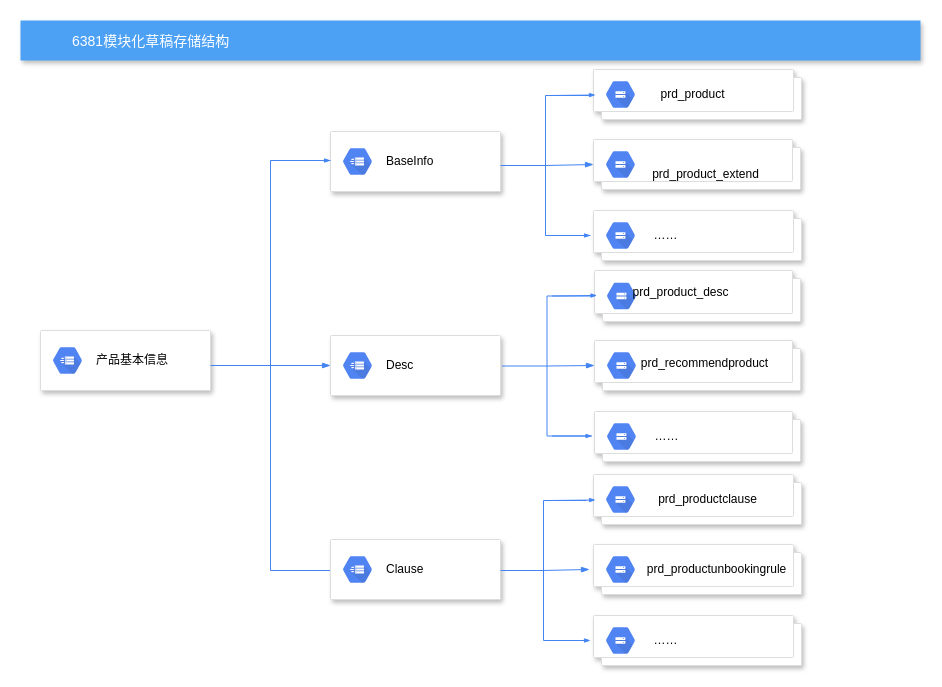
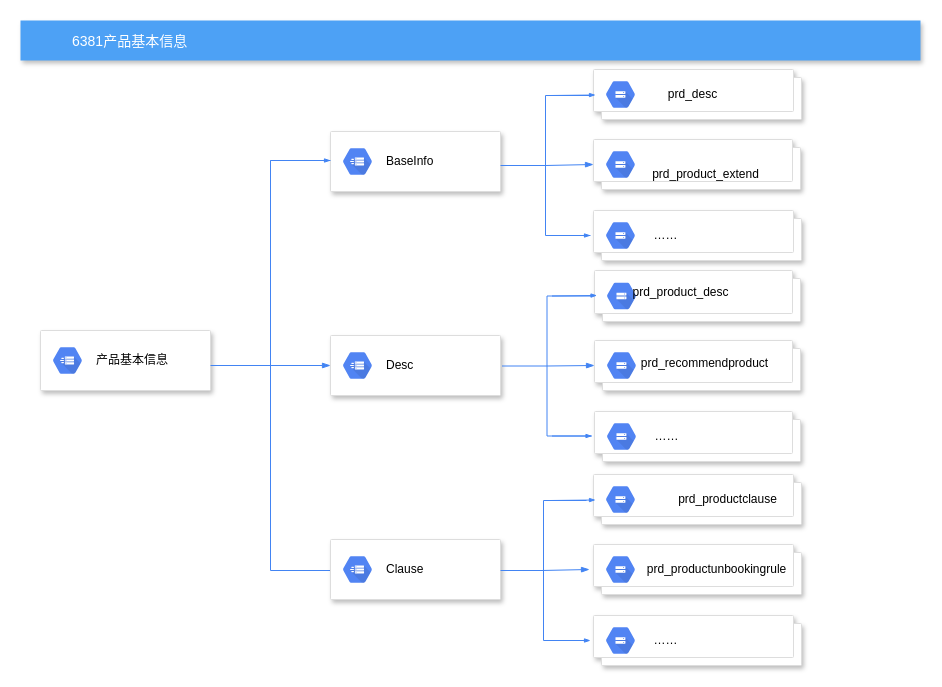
(151, 41) -> (130, 41)
(693, 95) -> (693, 95)
(708, 500) -> (728, 500)
